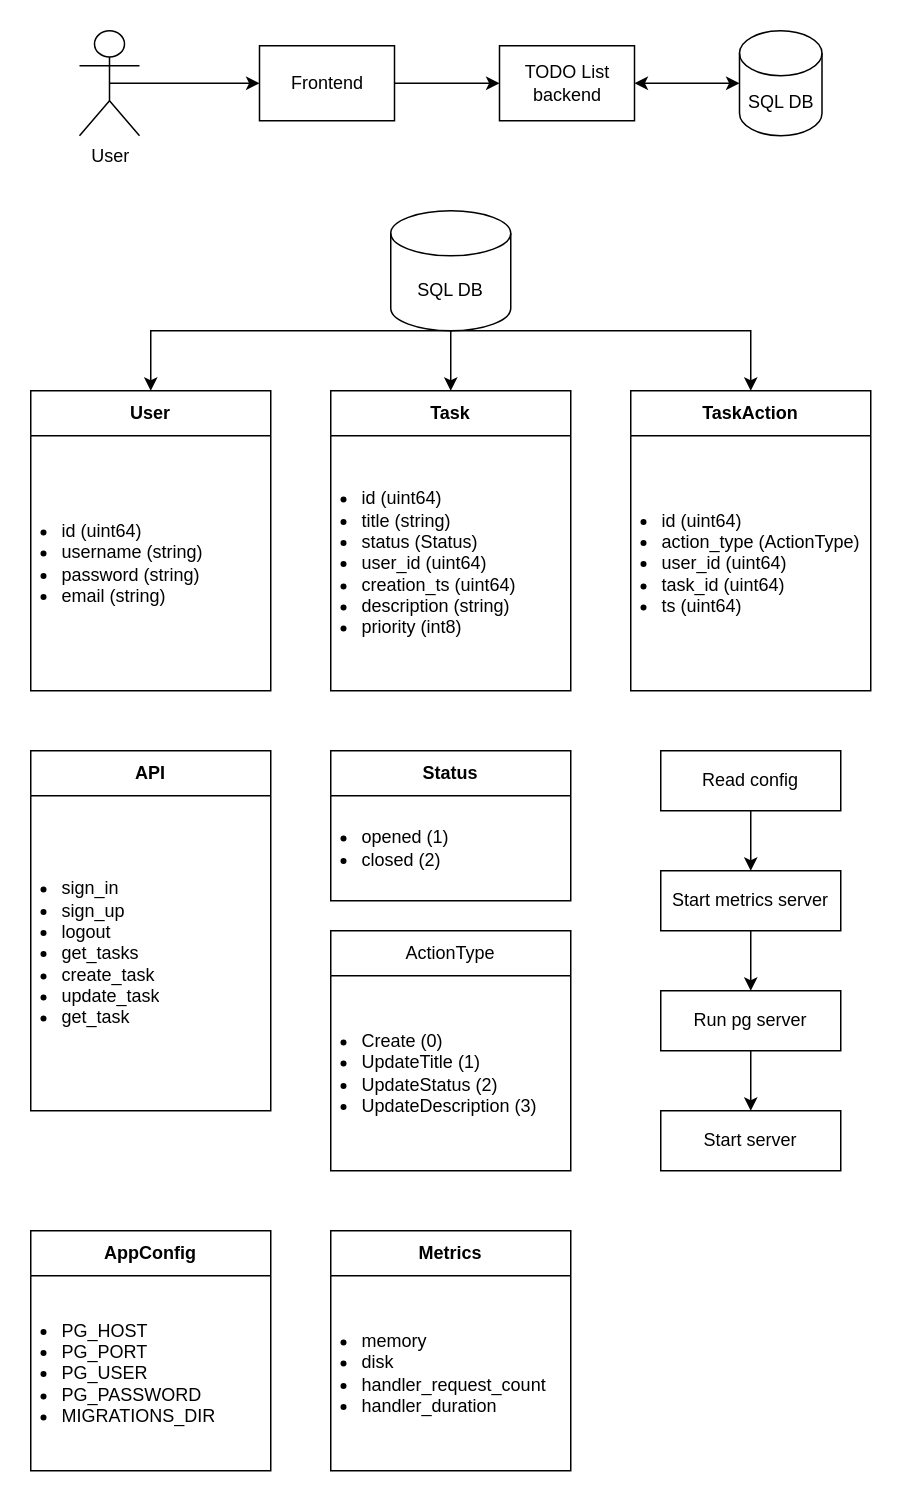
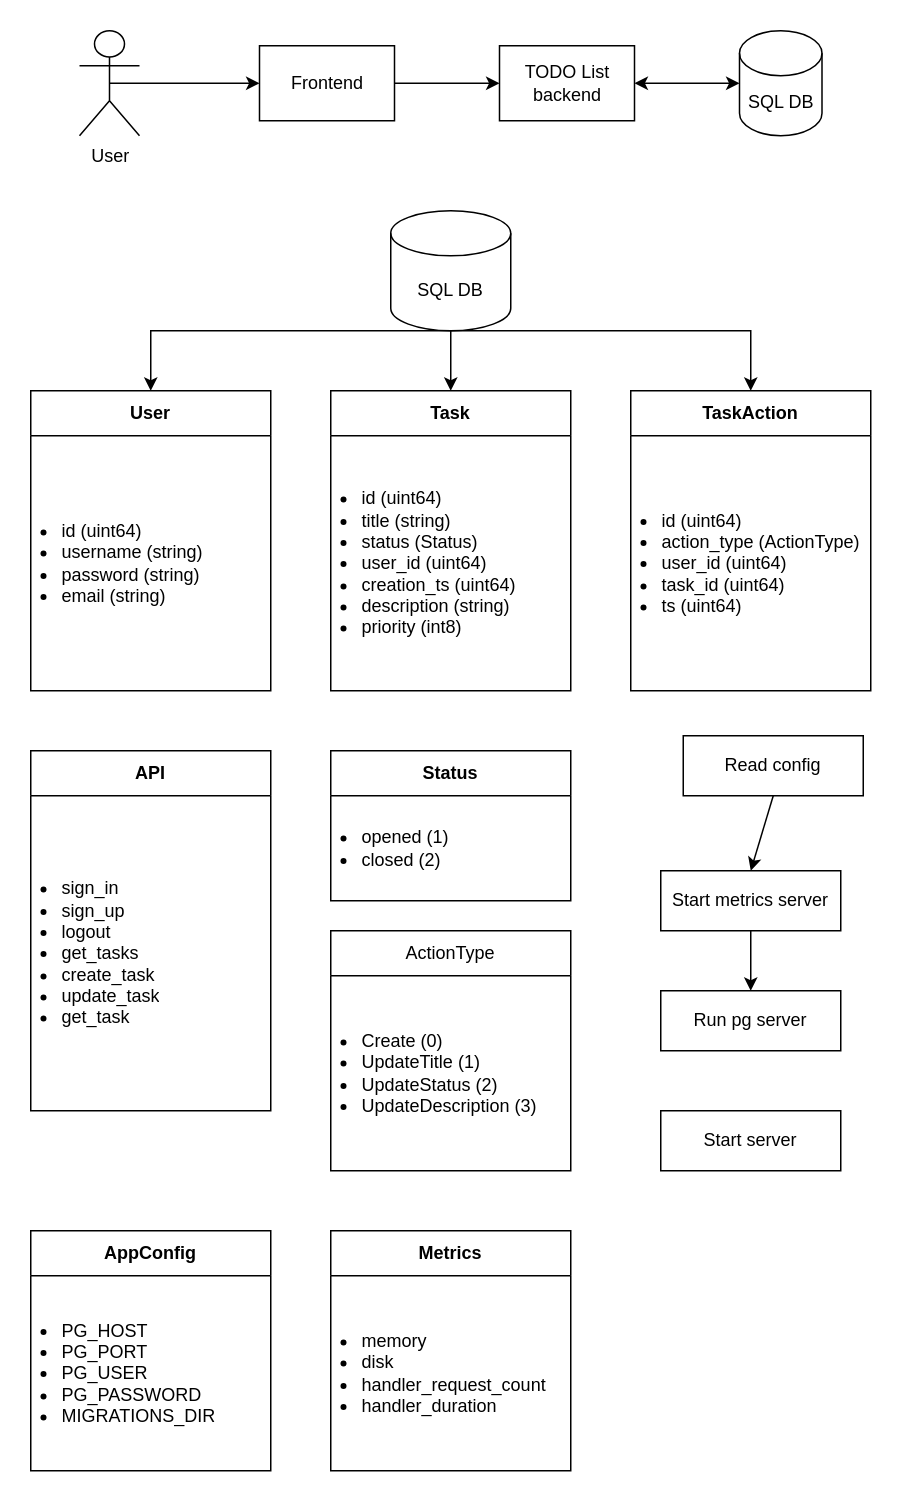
(751, 781) -> (773, 766)
(751, 1076) -> none
